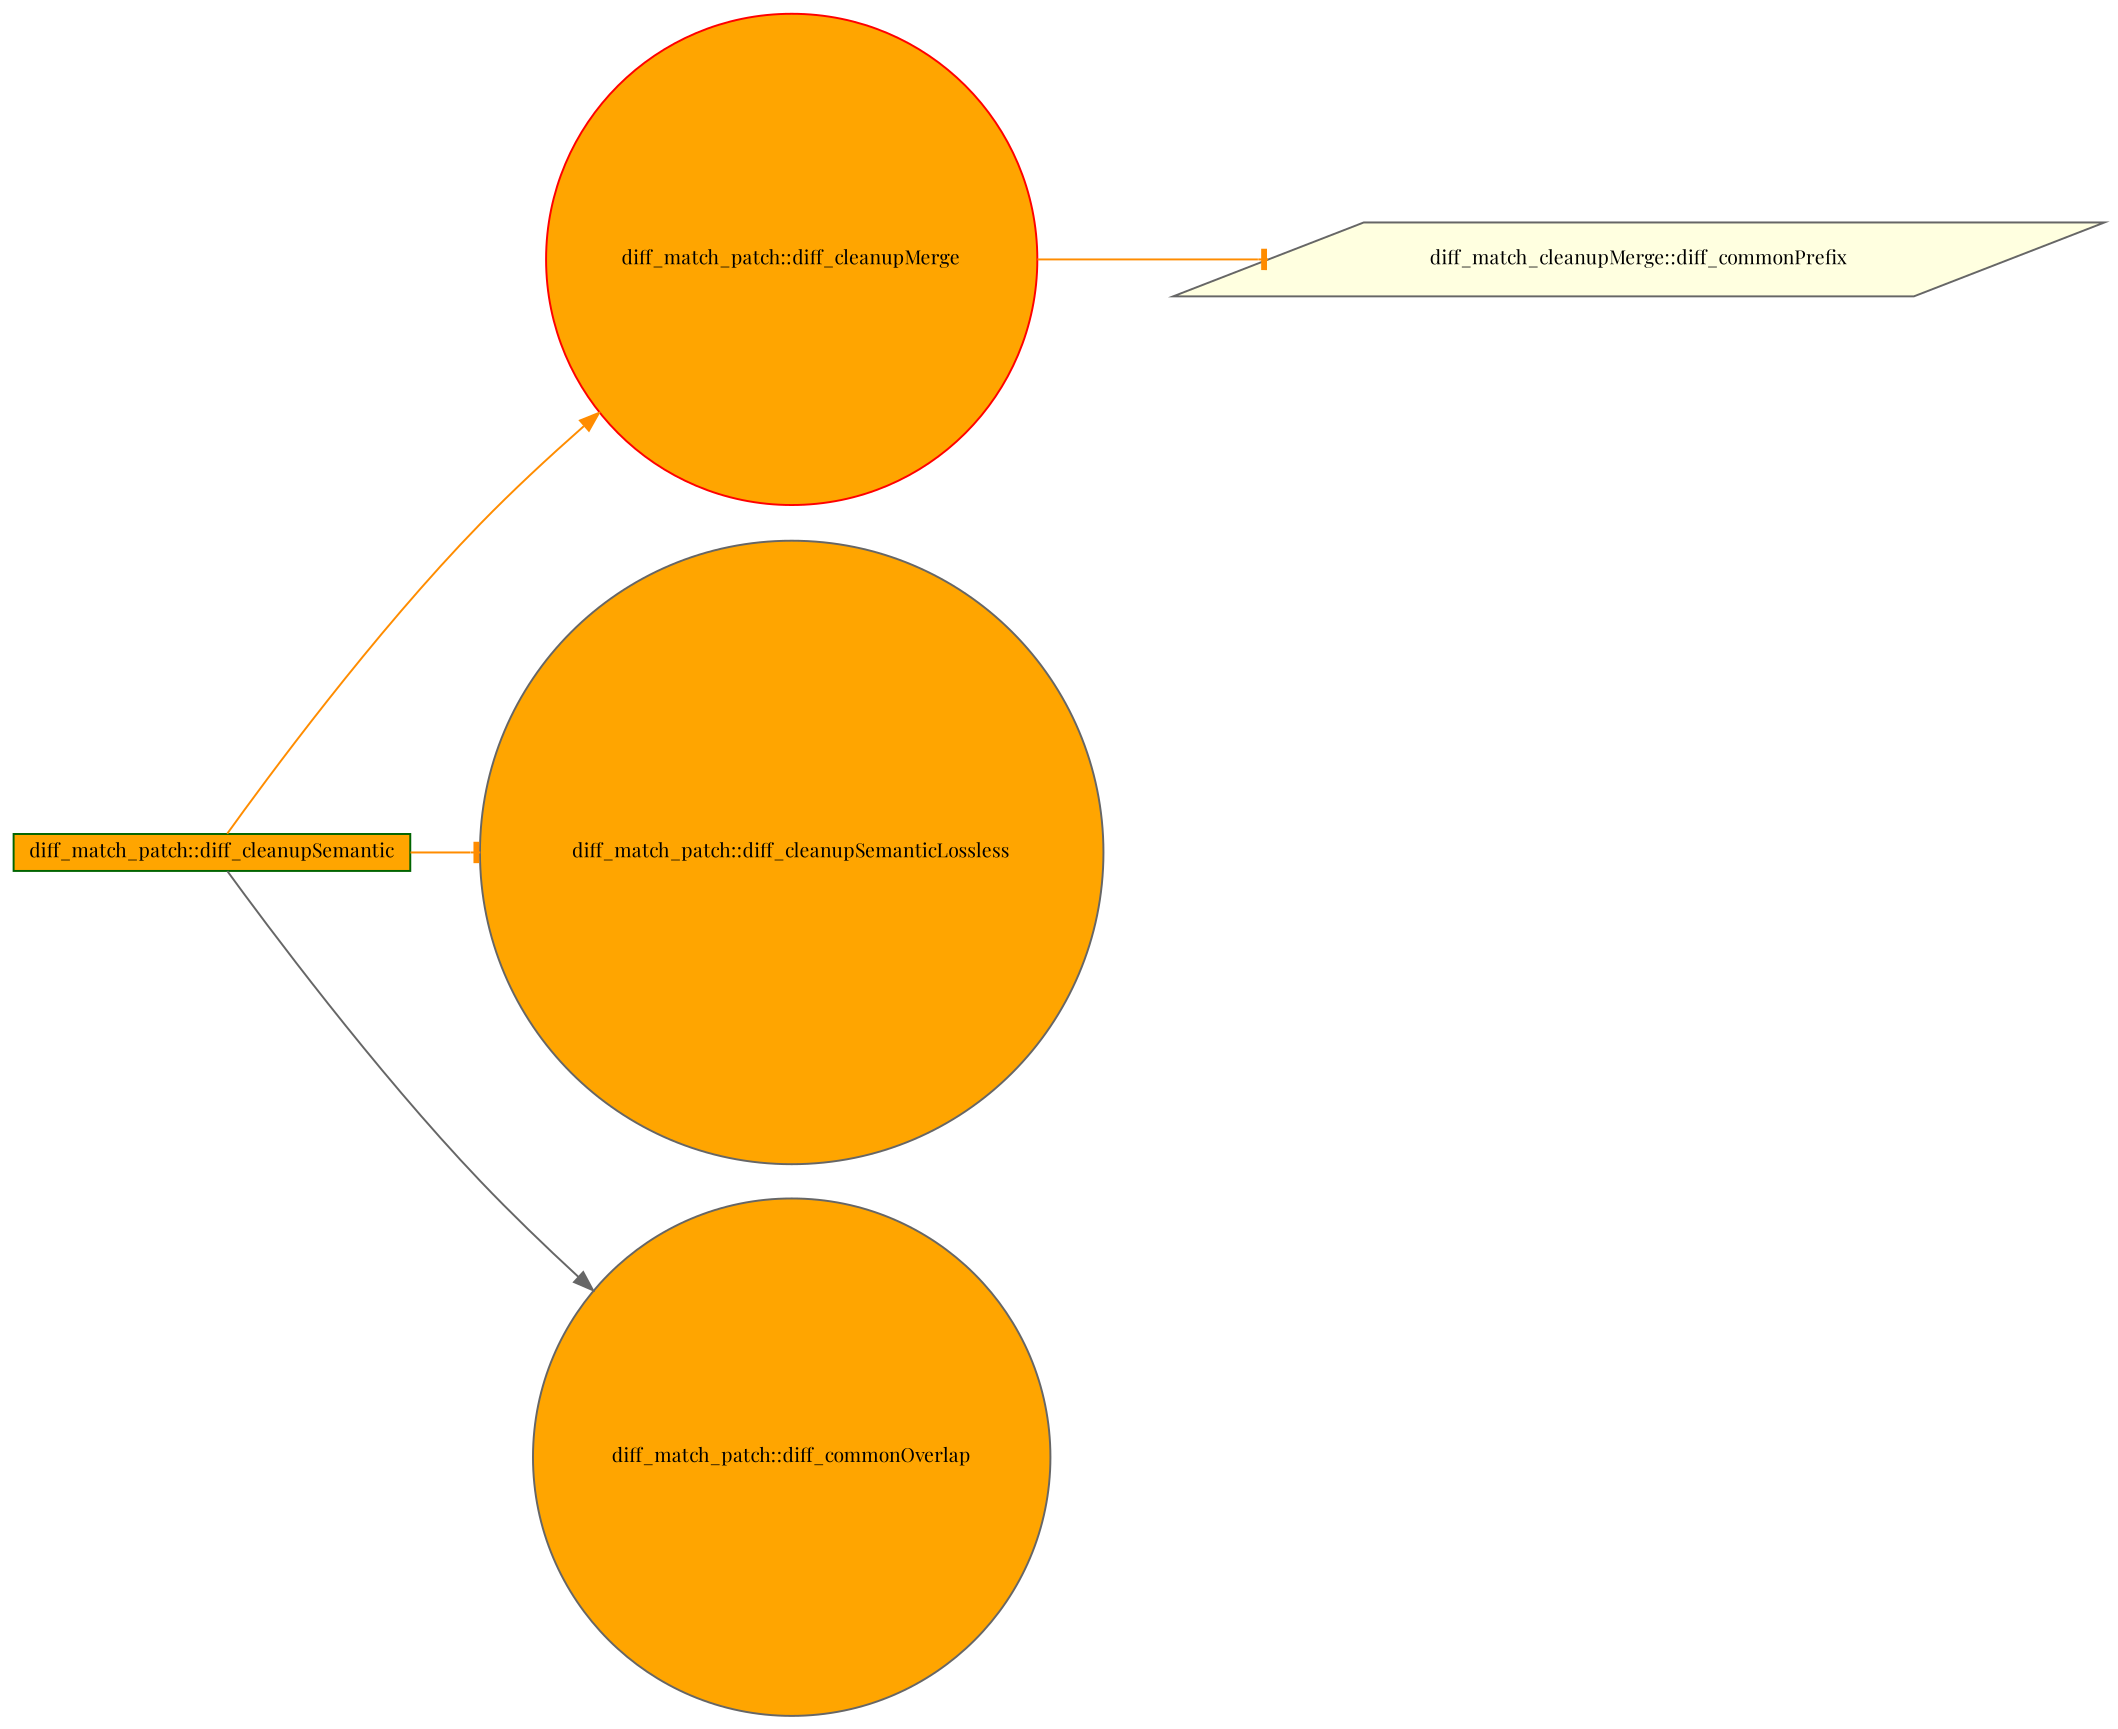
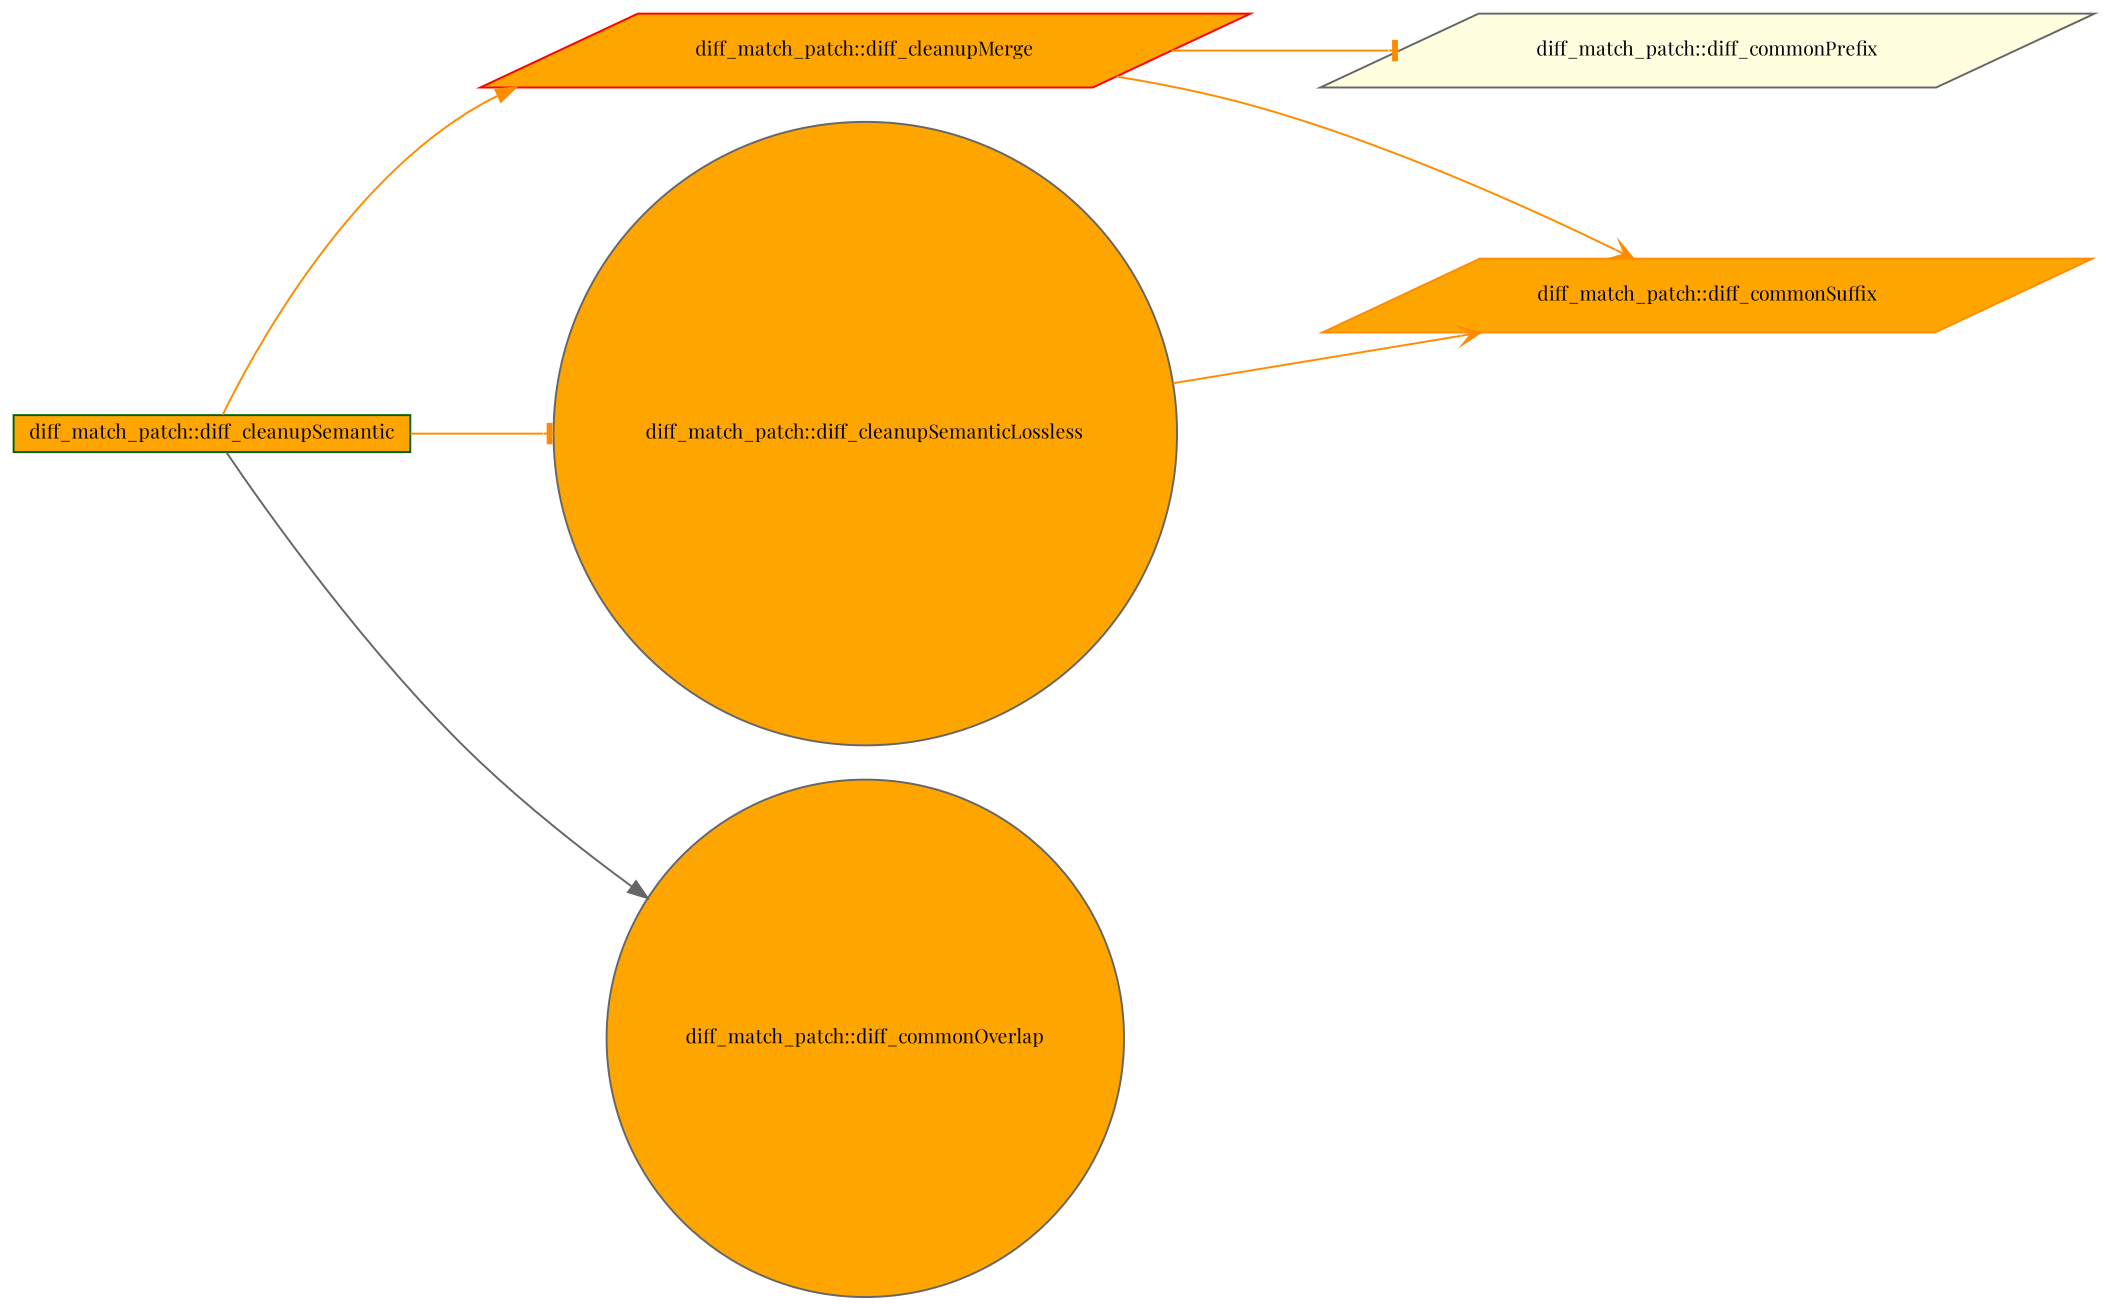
(792, 259) -> (865, 51)
(1639, 259) -> (1707, 51)
none -> (1707, 296)
